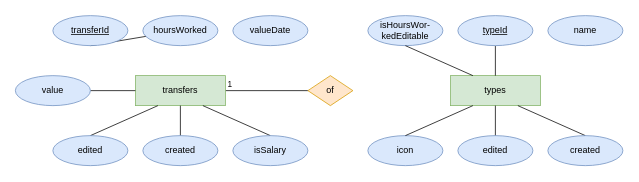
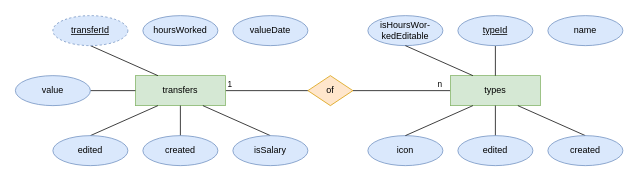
(90, 30) -> (90, 30)
(130, 39) -> (124, 60)
none -> (402, 90)
